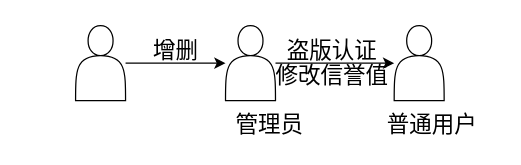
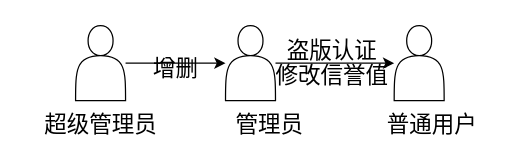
(176, 51) -> (176, 69)
none -> (101, 126)
